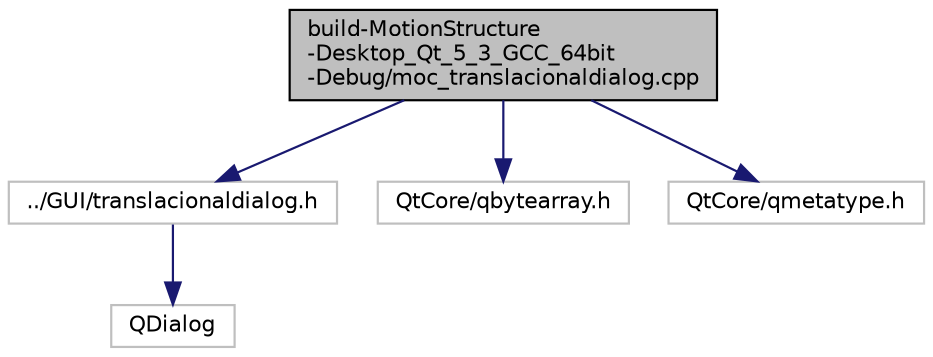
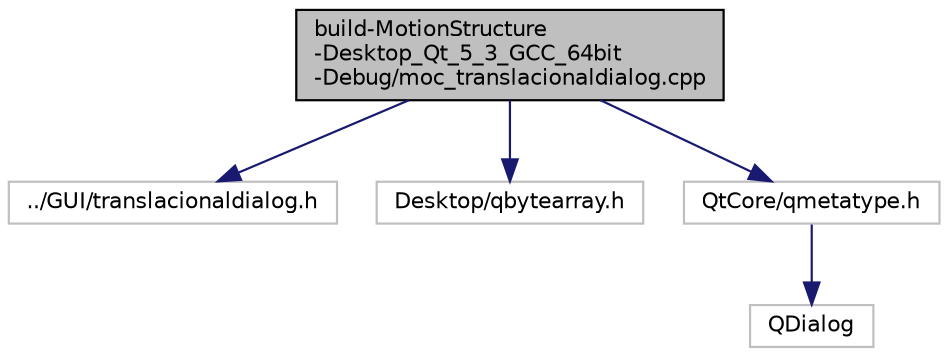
(503, 203) -> (510, 203)
(173, 253) -> (812, 253)
